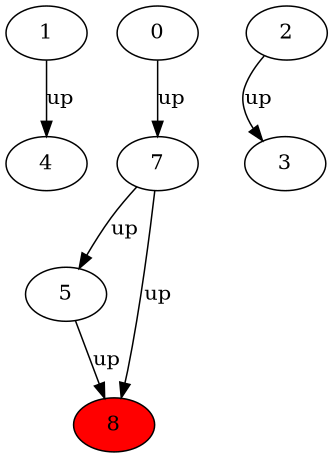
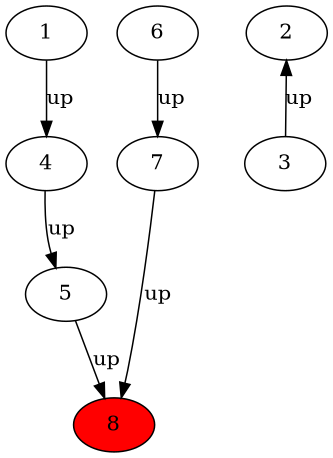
(158, 33) -> (158, 33)
(244, 90) -> (286, 106)
(110, 220) -> (46, 223)
